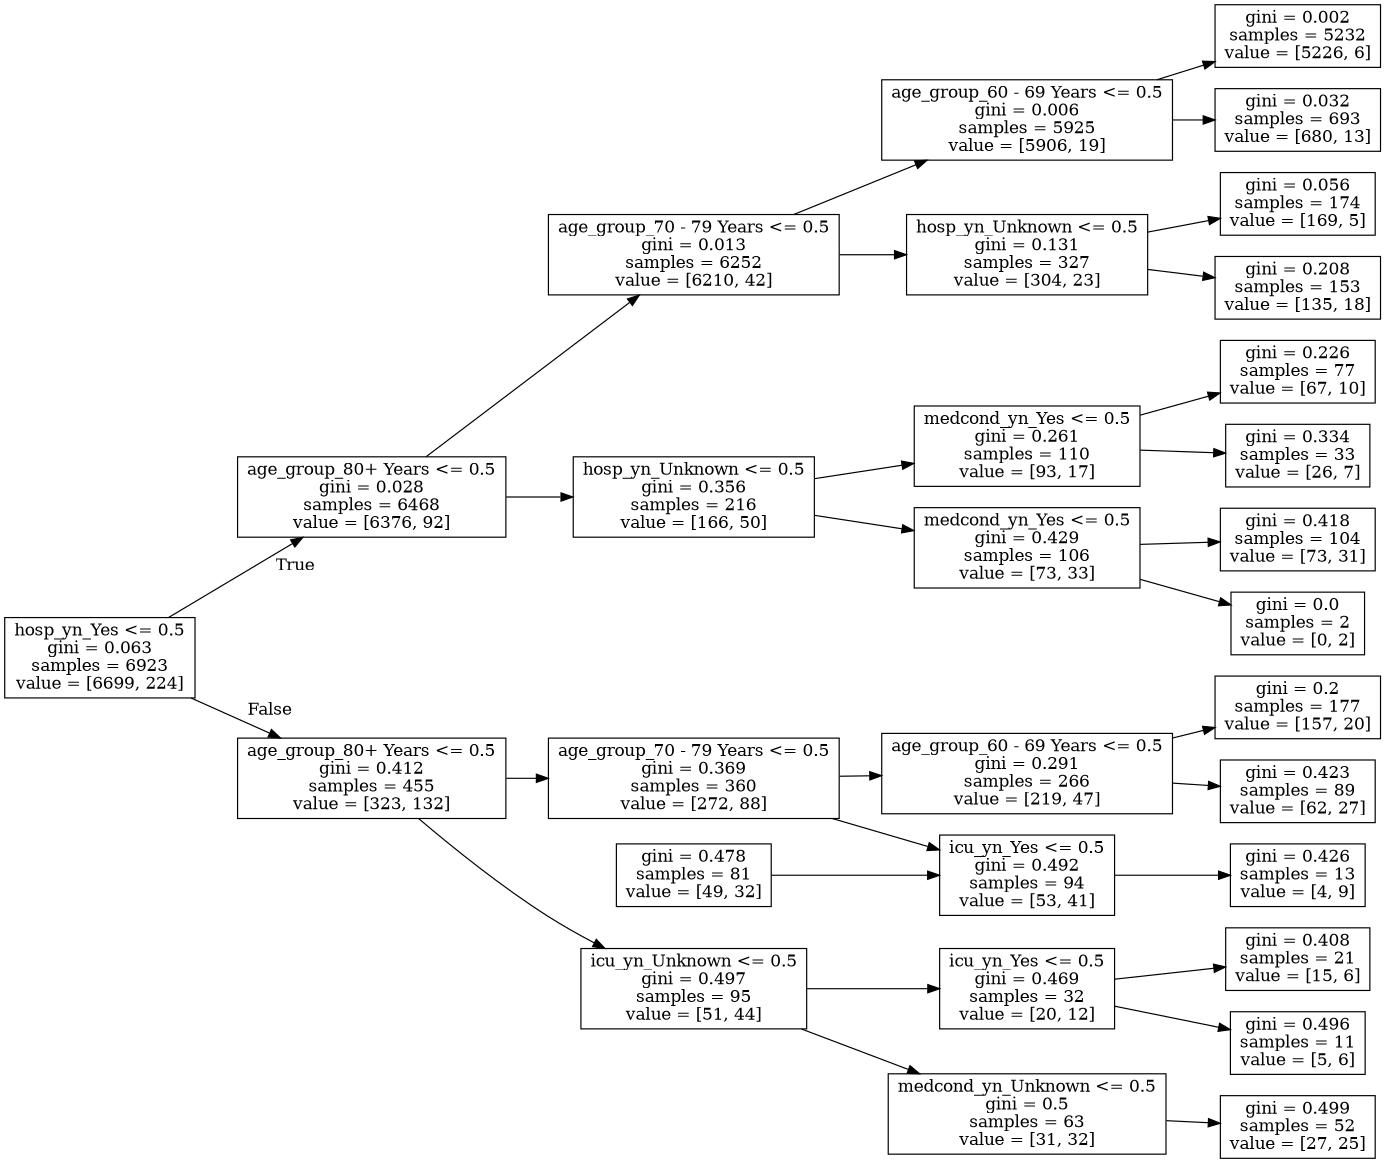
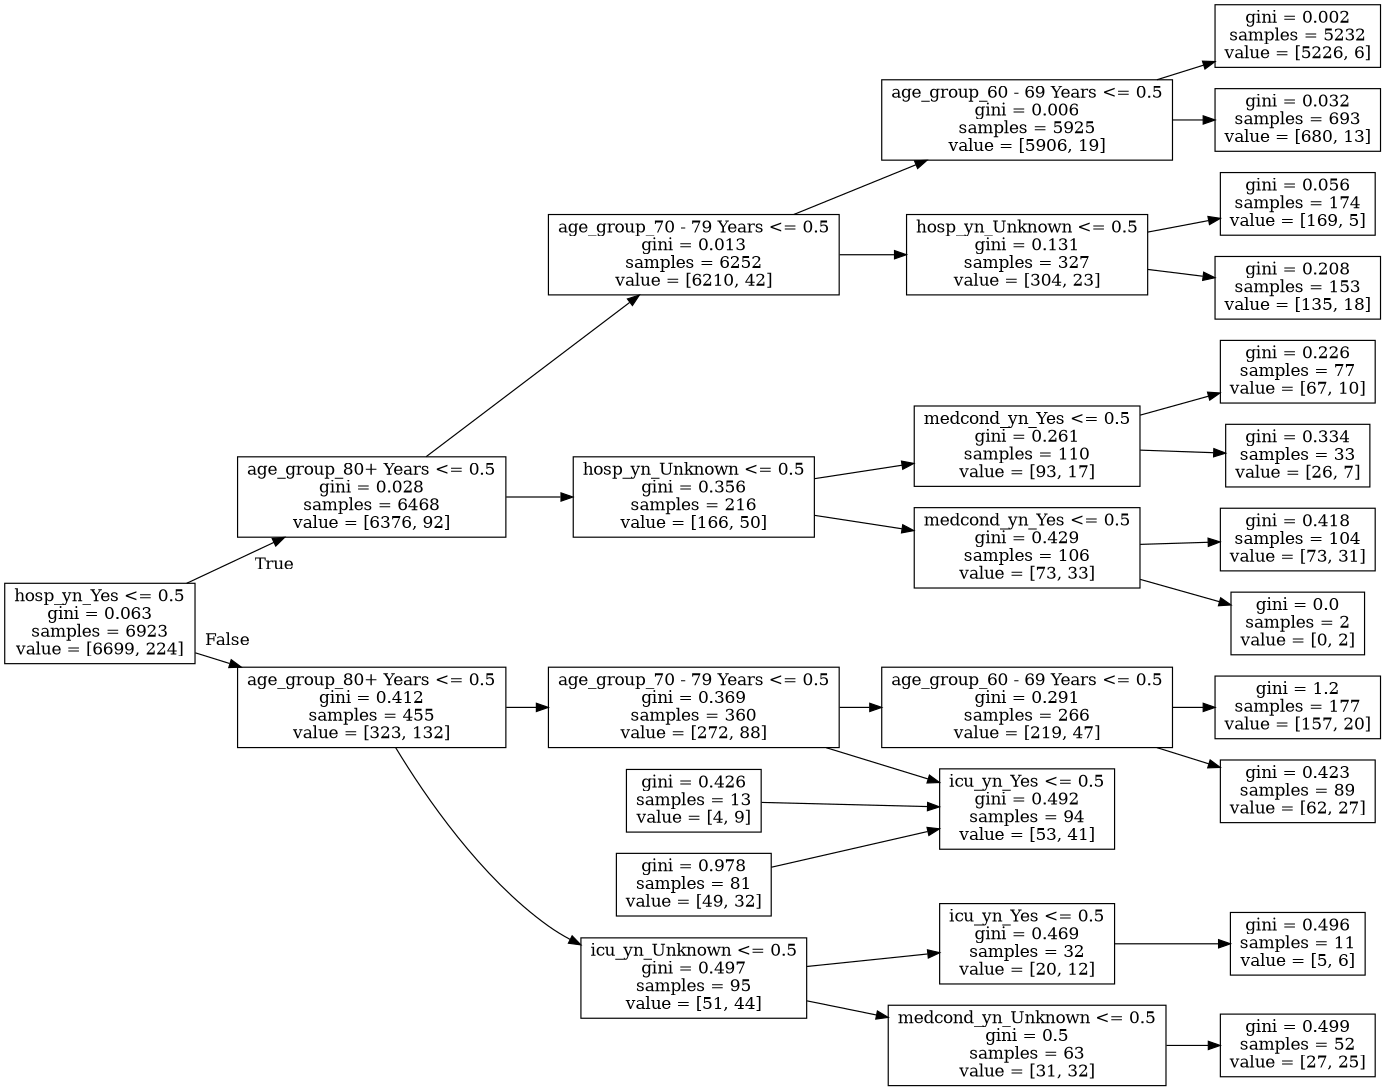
(1298, 707) -> (1298, 707)
(694, 875) -> (694, 885)
(1166, 875) -> (844, 805)
(1298, 959) -> none
